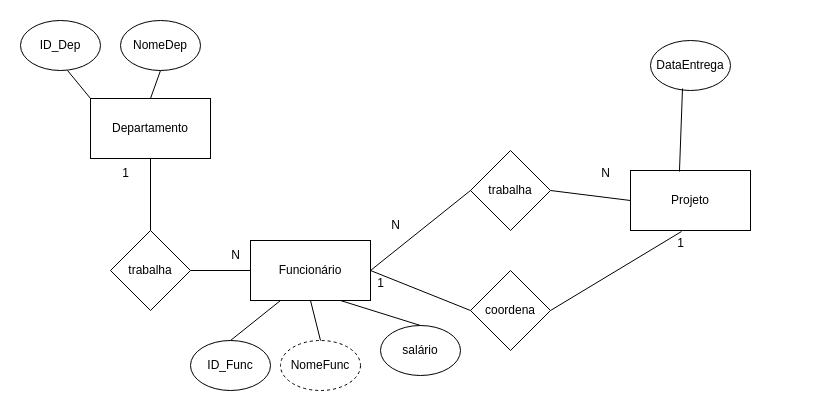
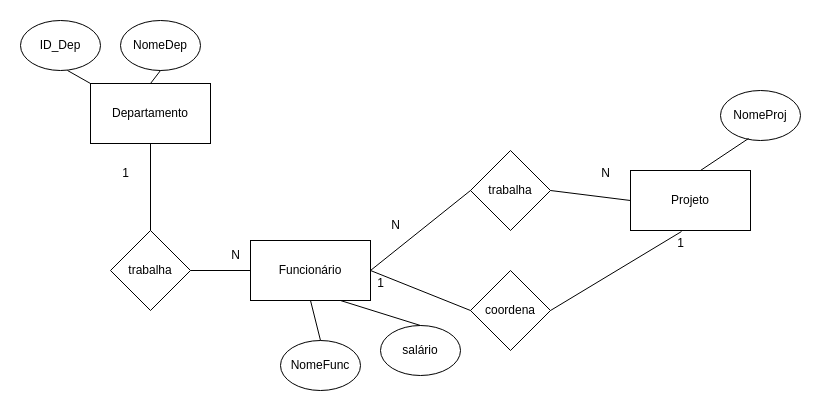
(691, 66) -> none
none -> (761, 116)
(151, 129) -> (151, 114)
(681, 130) -> none
none -> (725, 154)
(256, 321) -> none
(231, 366) -> none
(321, 366) -> (321, 366)
